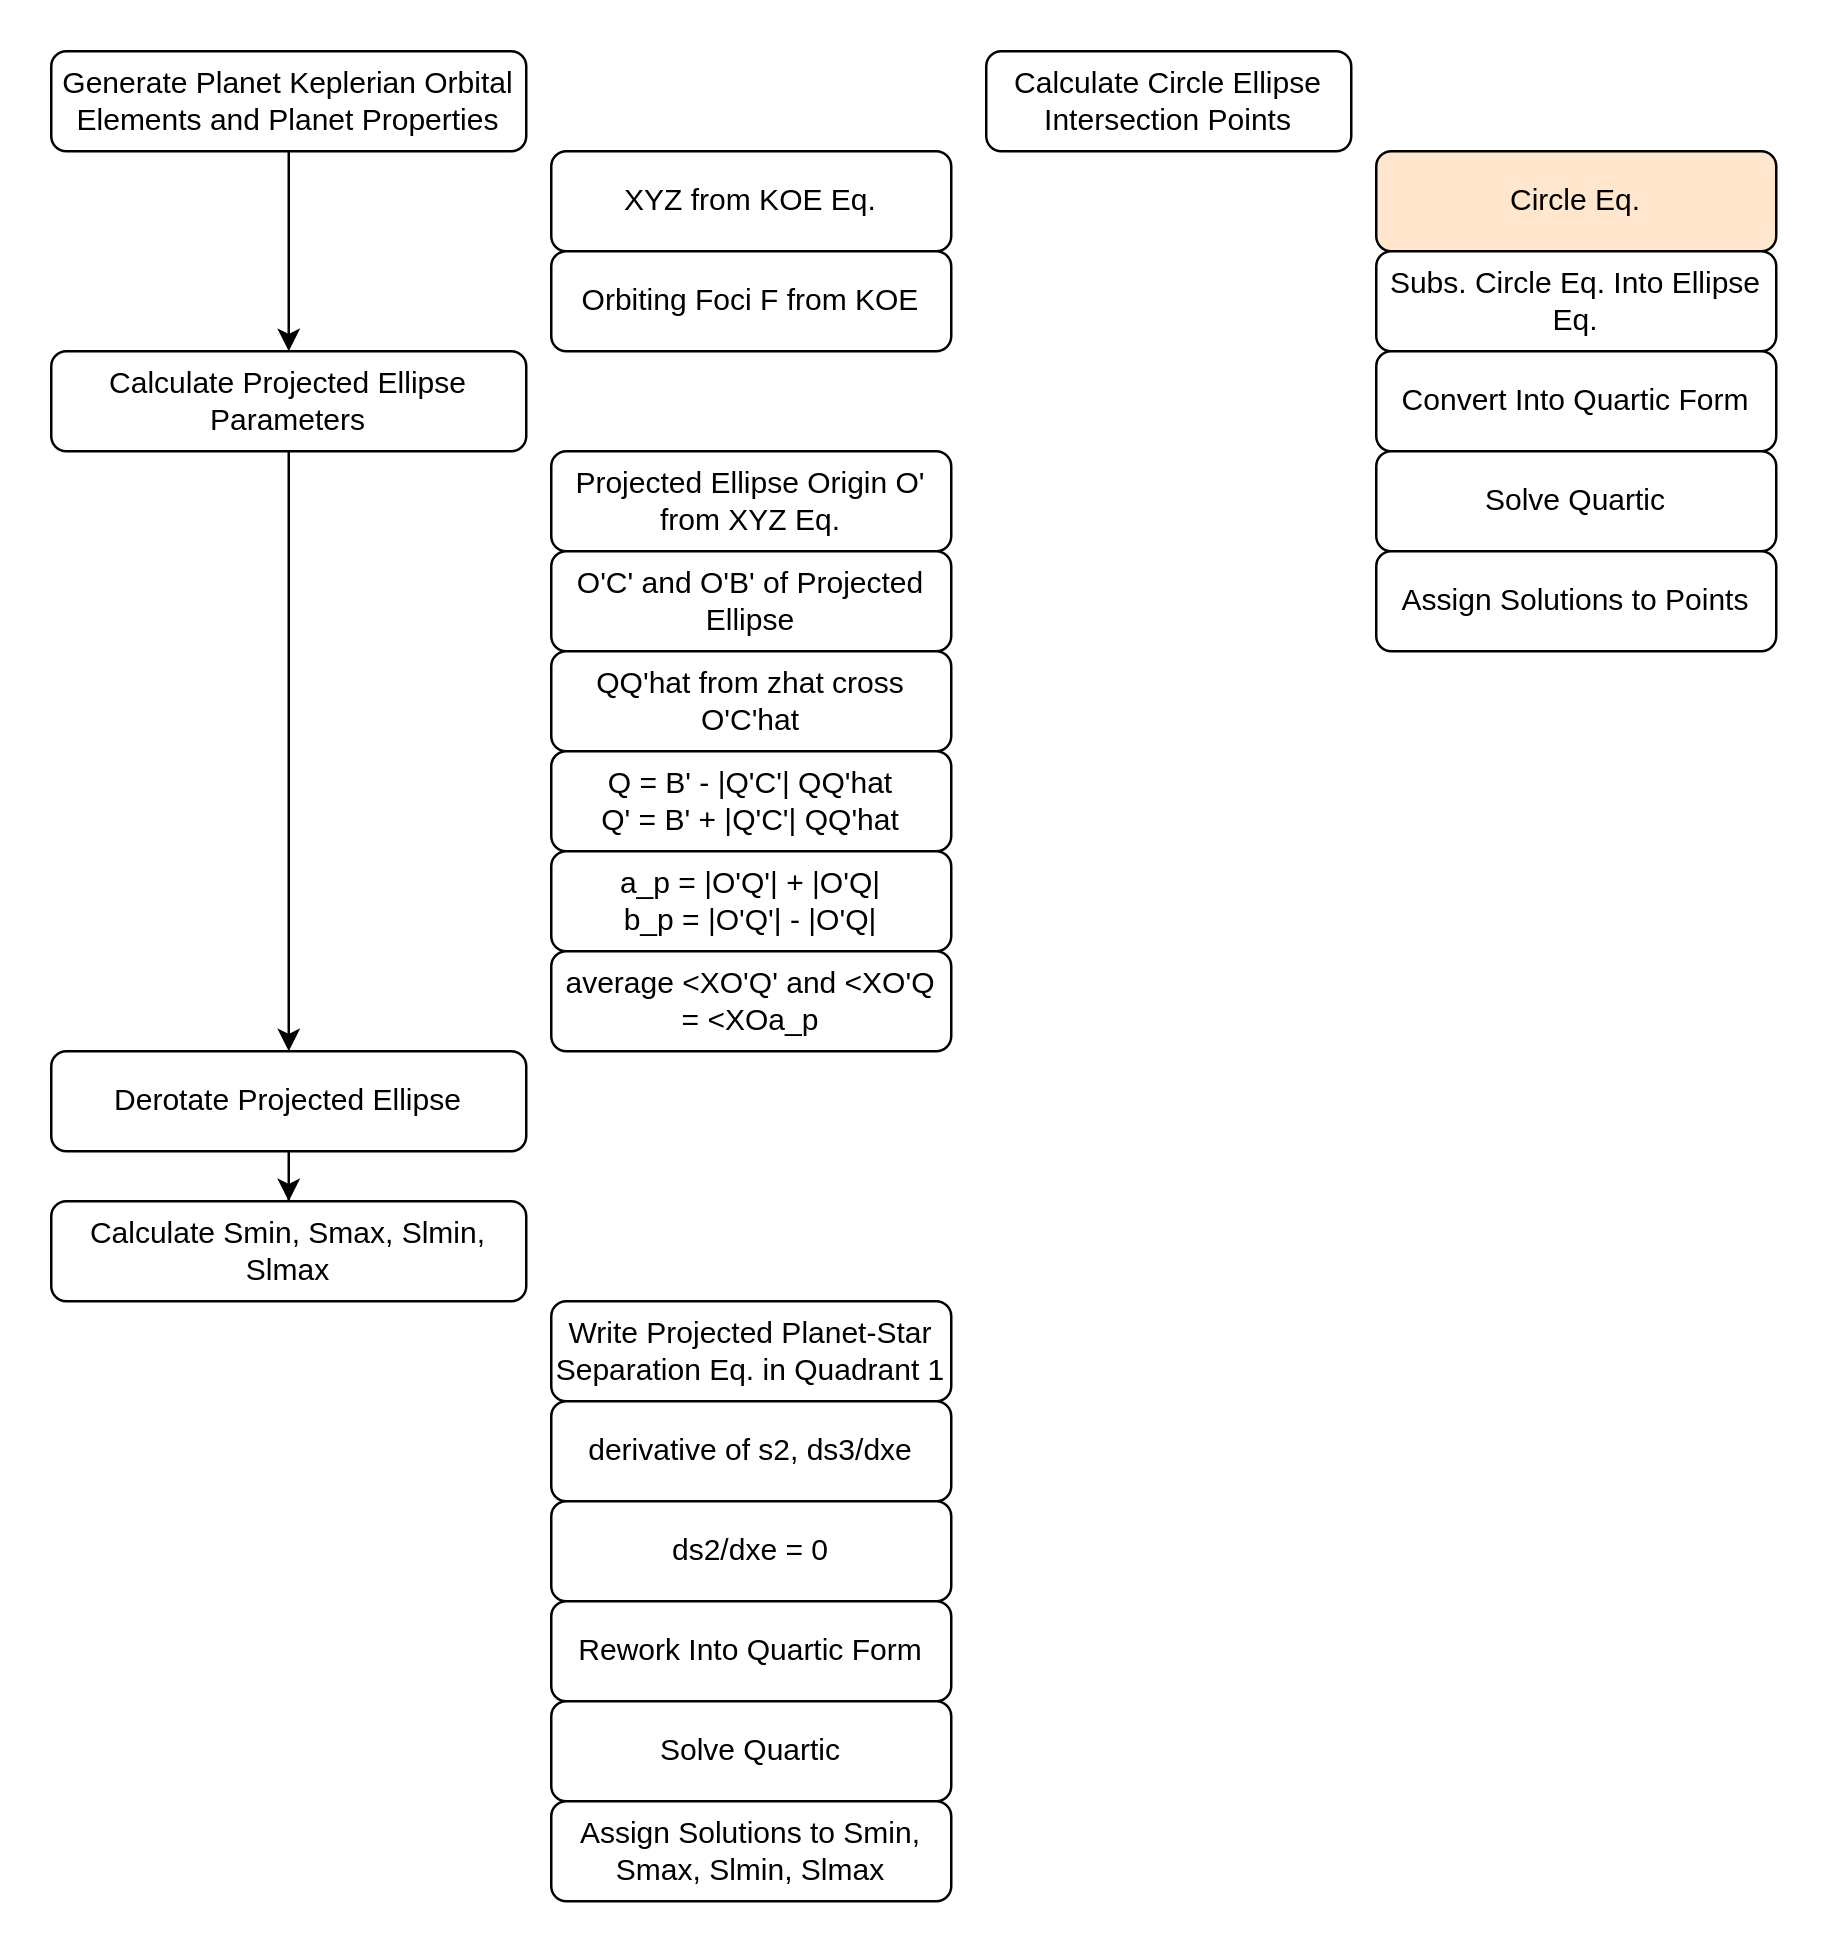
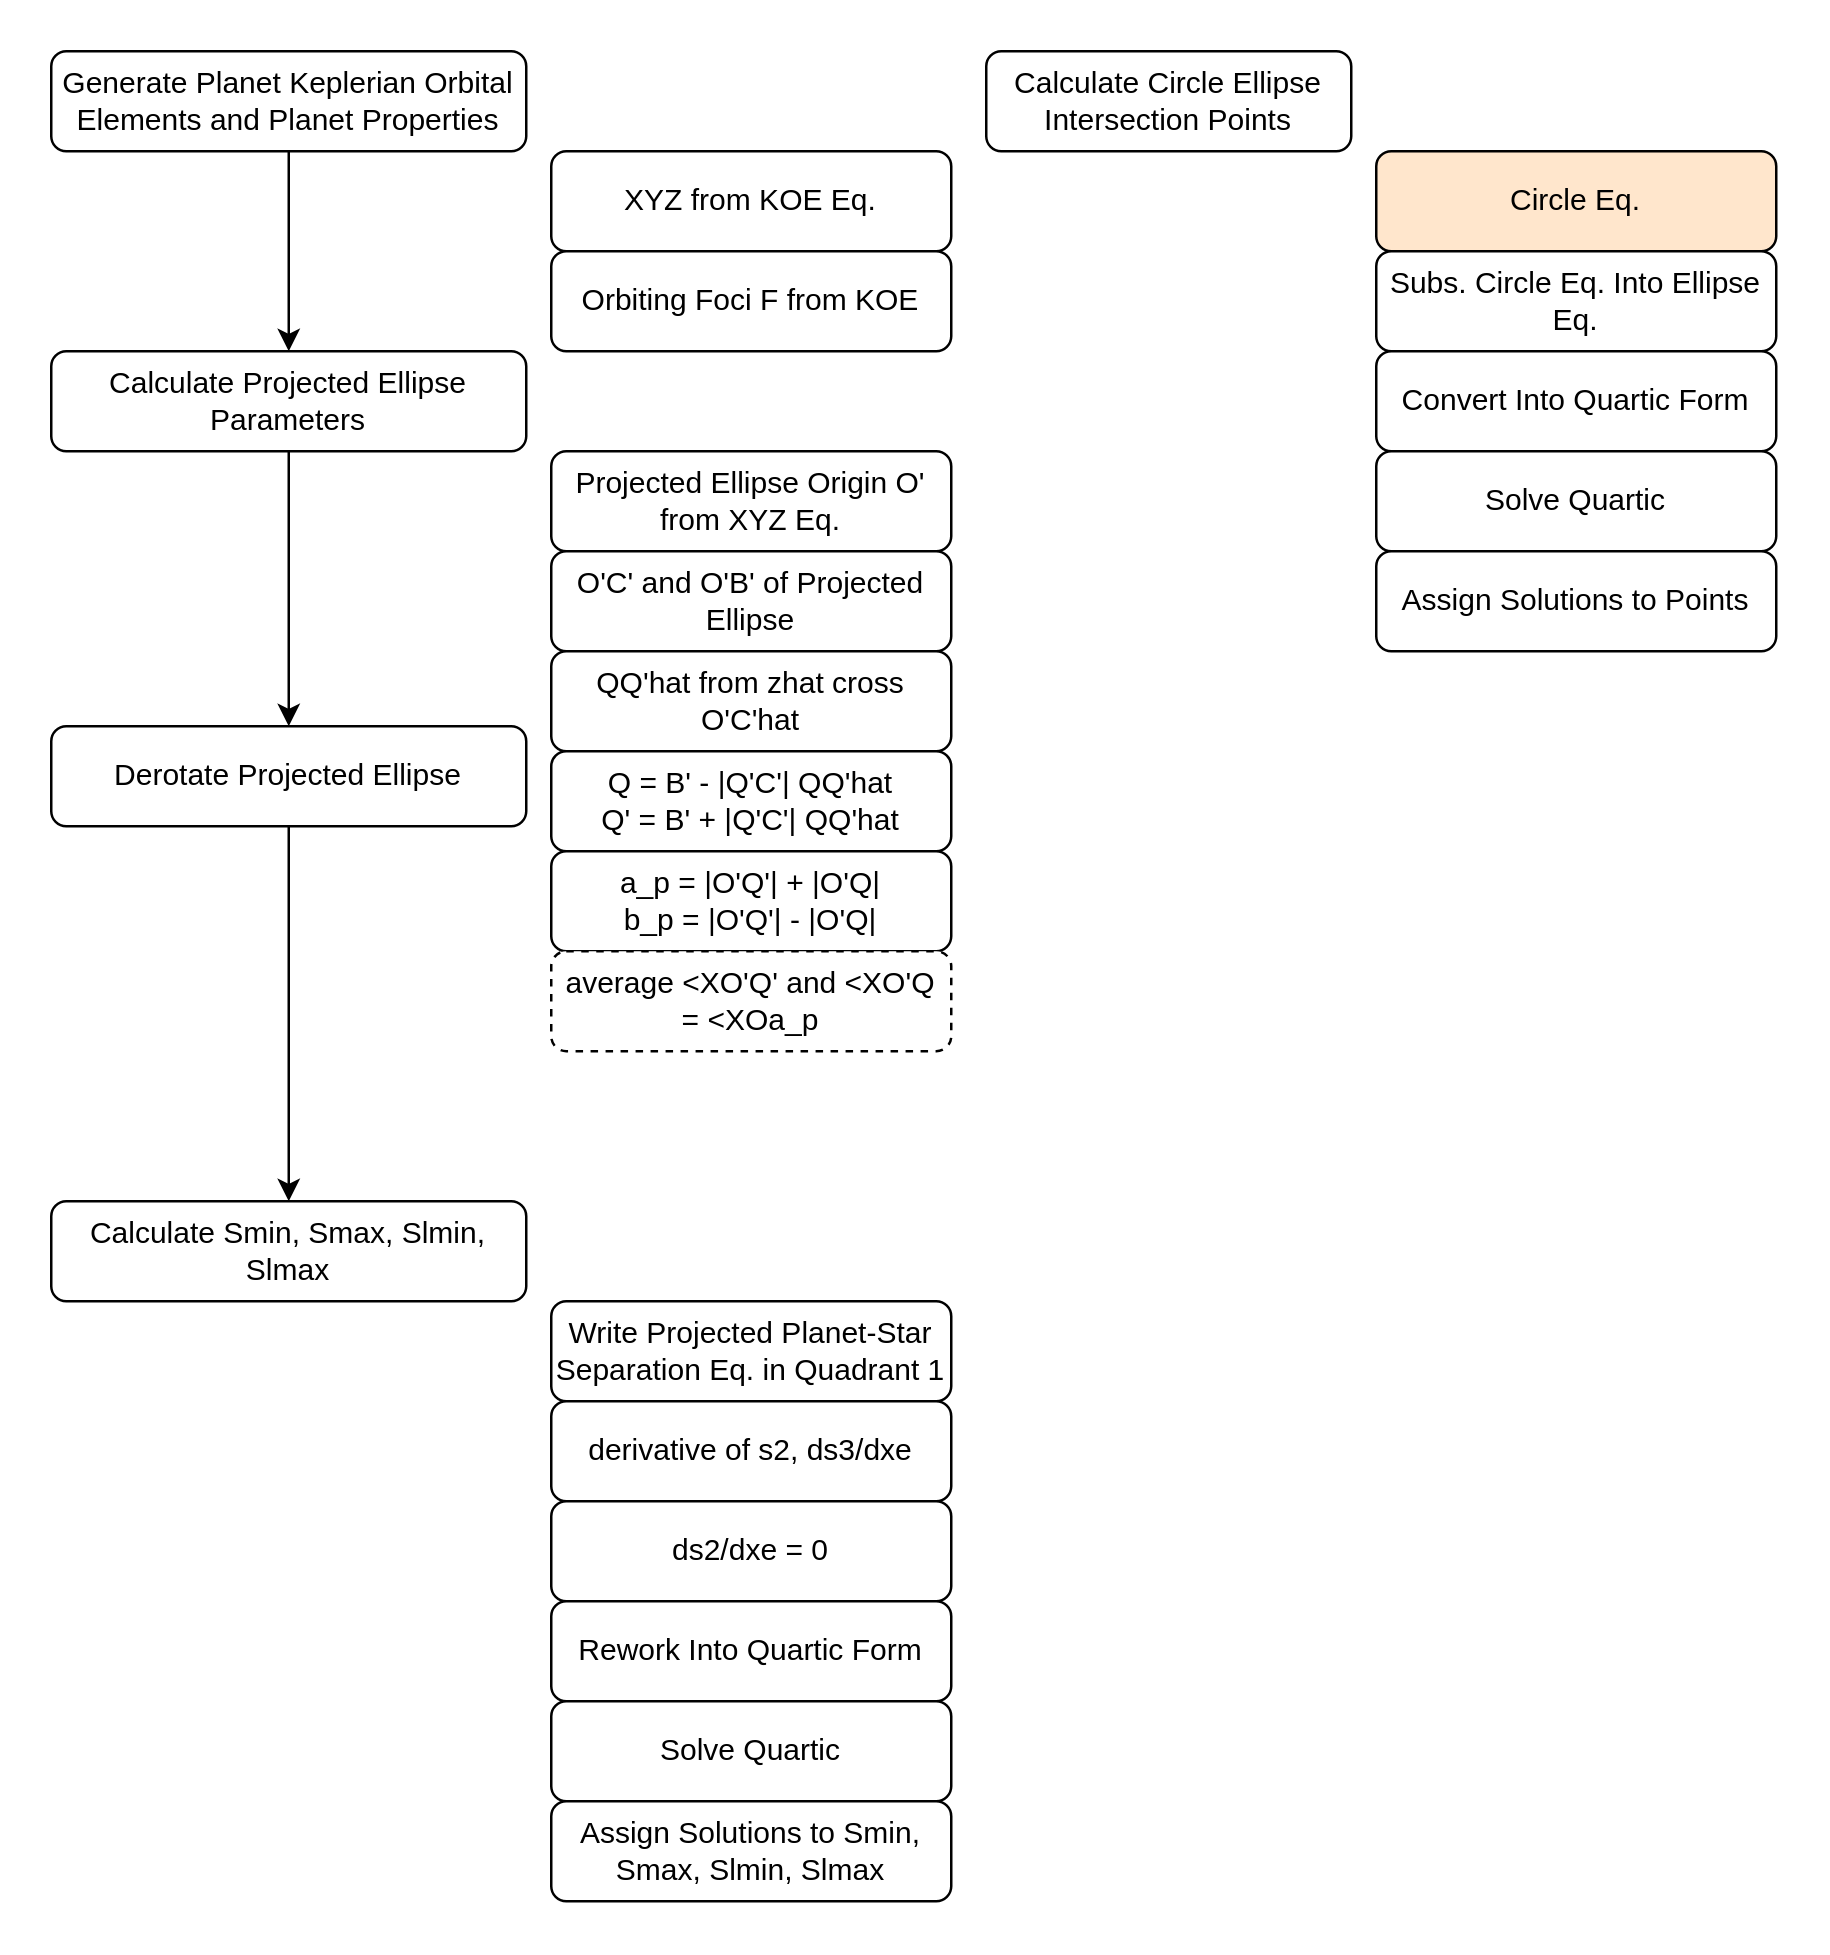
(751, 1001) -> (751, 1001)
(289, 1101) -> (289, 776)
